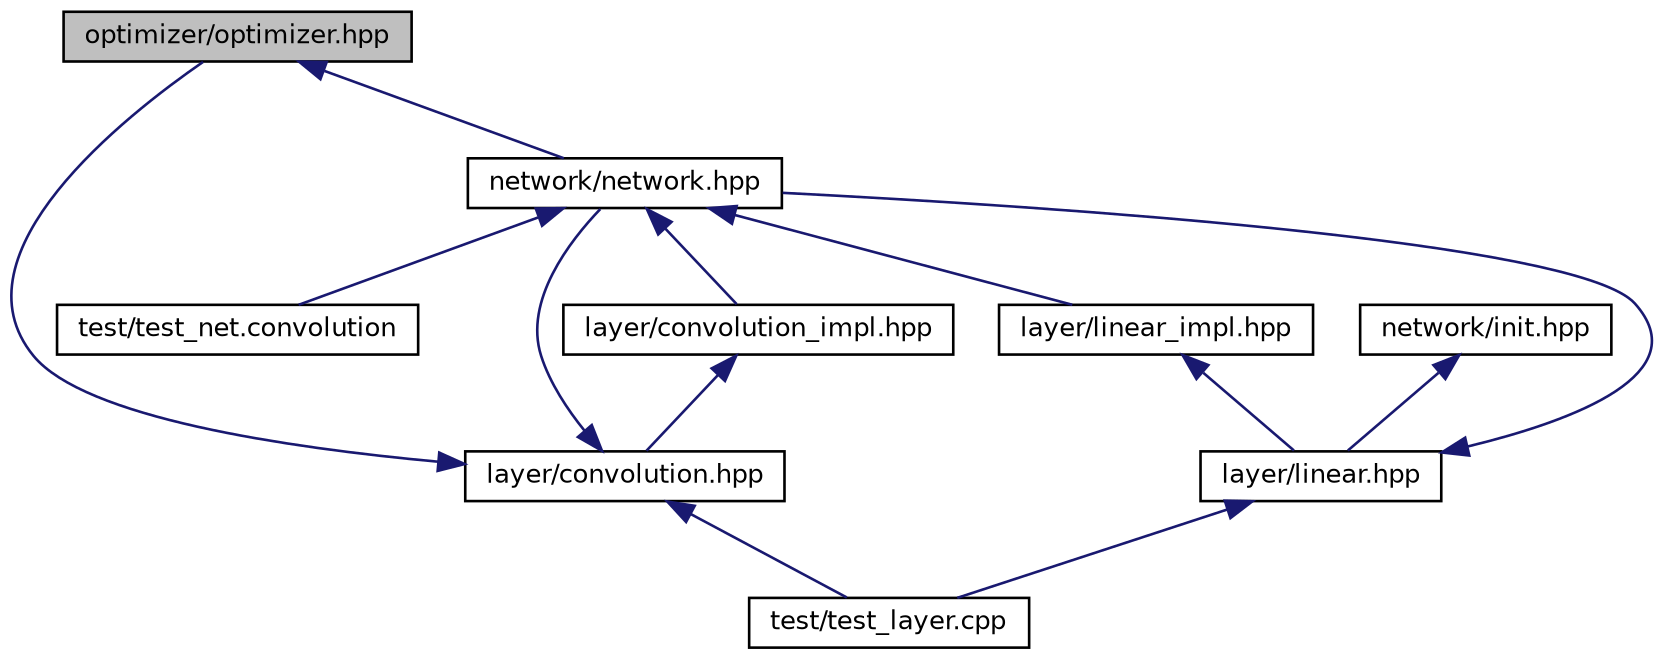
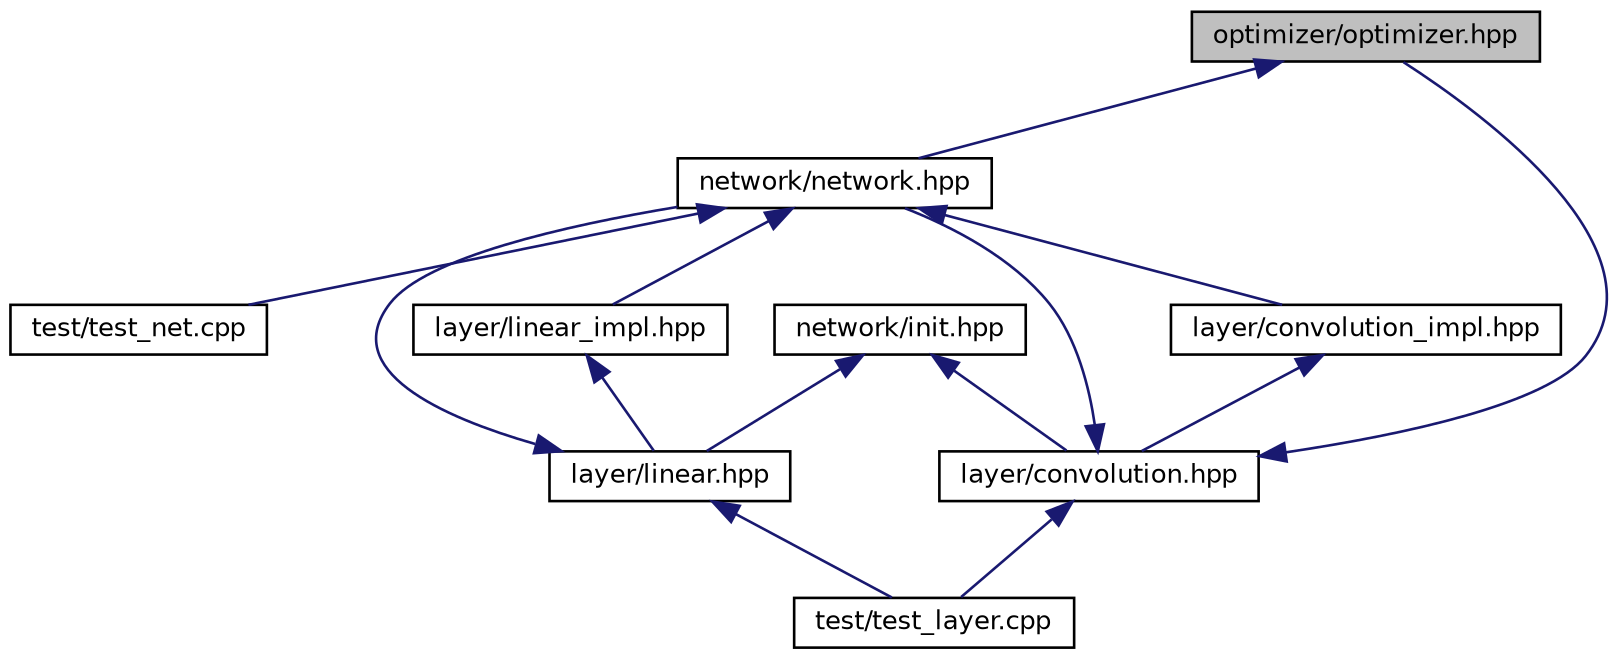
(238, 330) -> (139, 330)
none -> (1010, 411)
